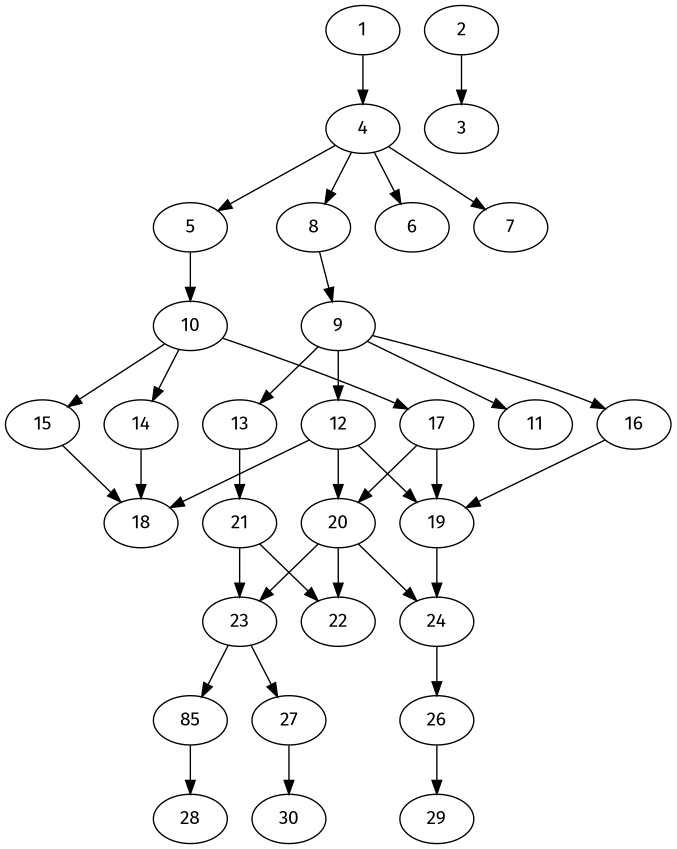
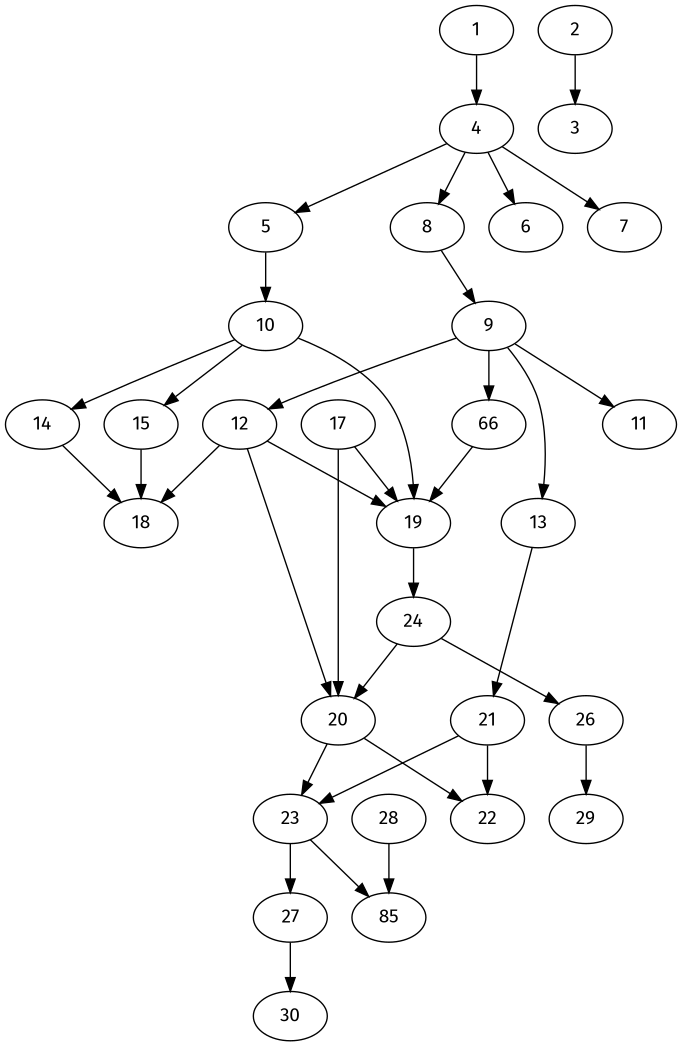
(310, 369) -> (381, 392)
(634, 425) -> (489, 425)
(382, 568) -> (380, 666)
(190, 763) -> (389, 862)
